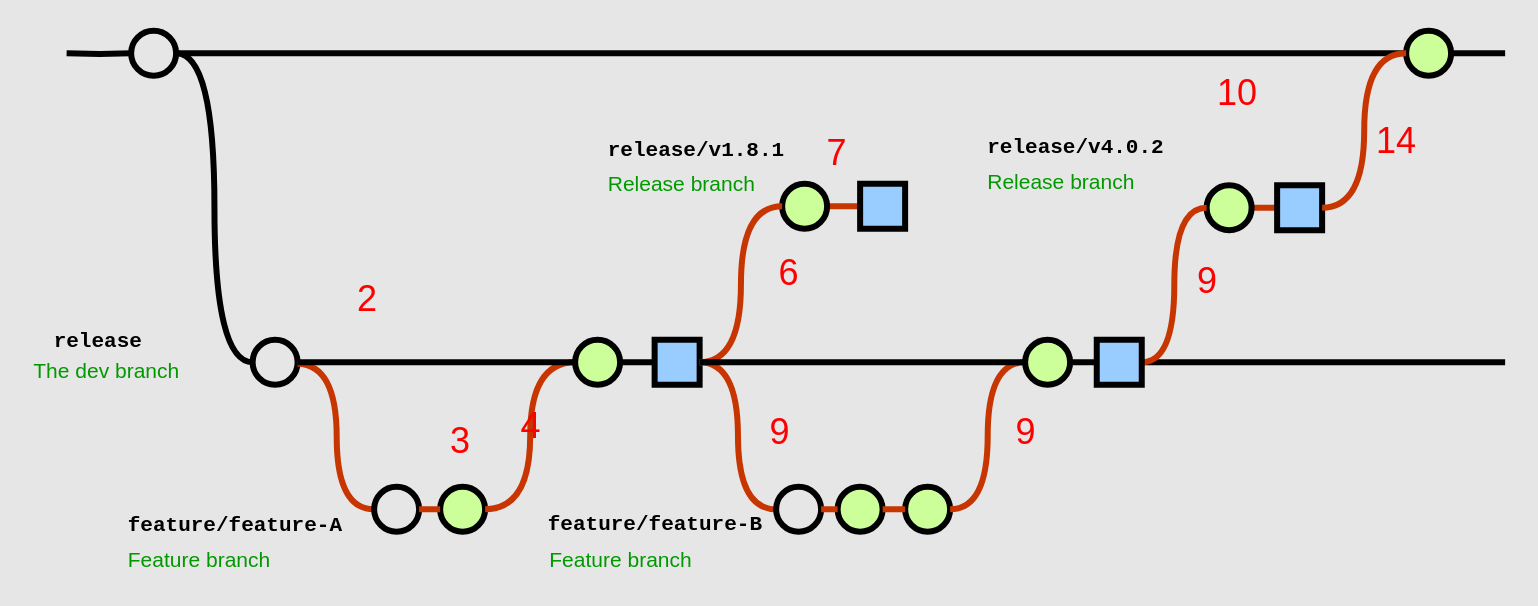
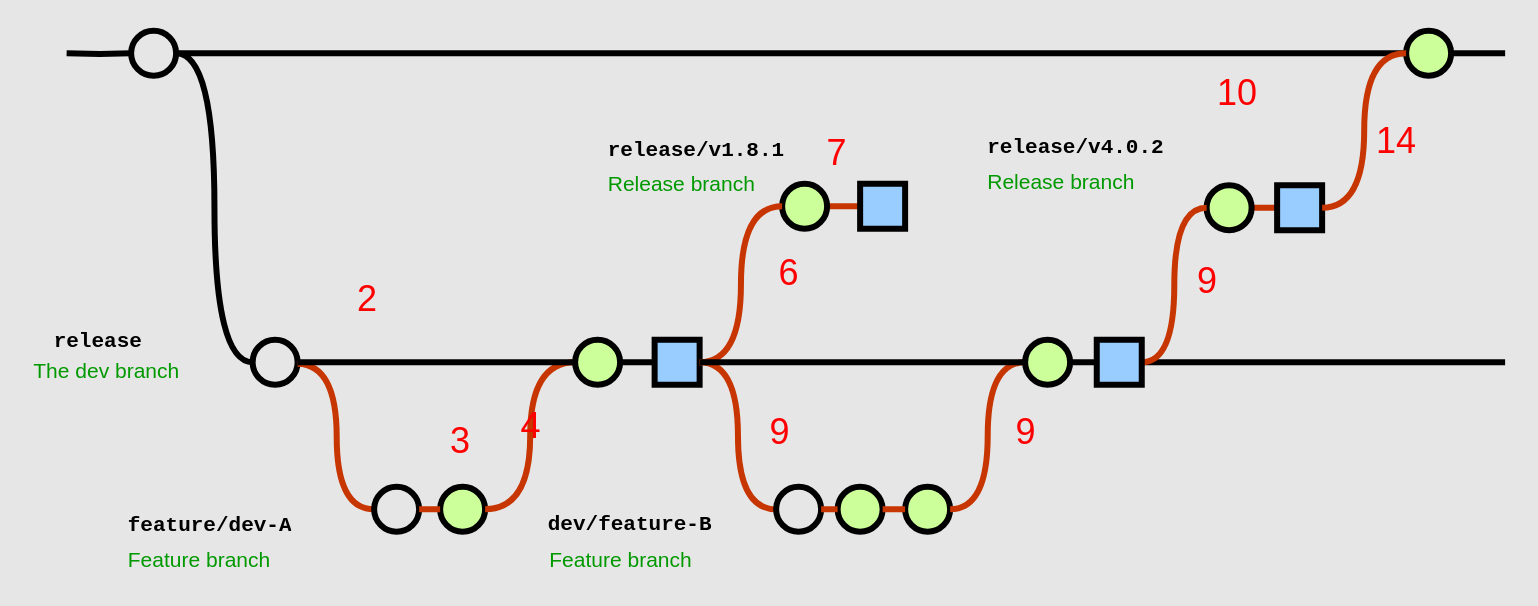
(648, 524) -> (625, 524)
(228, 526) -> (205, 526)
